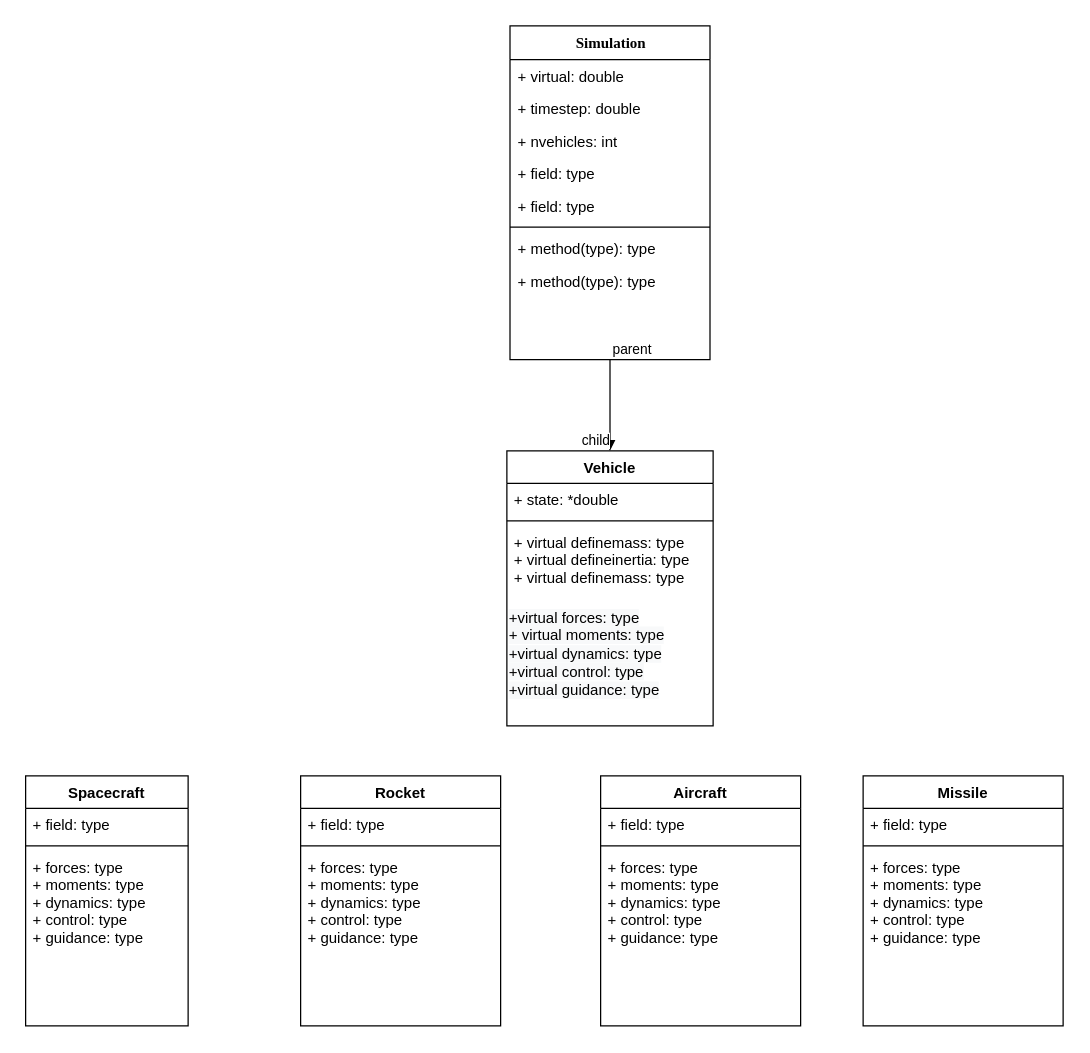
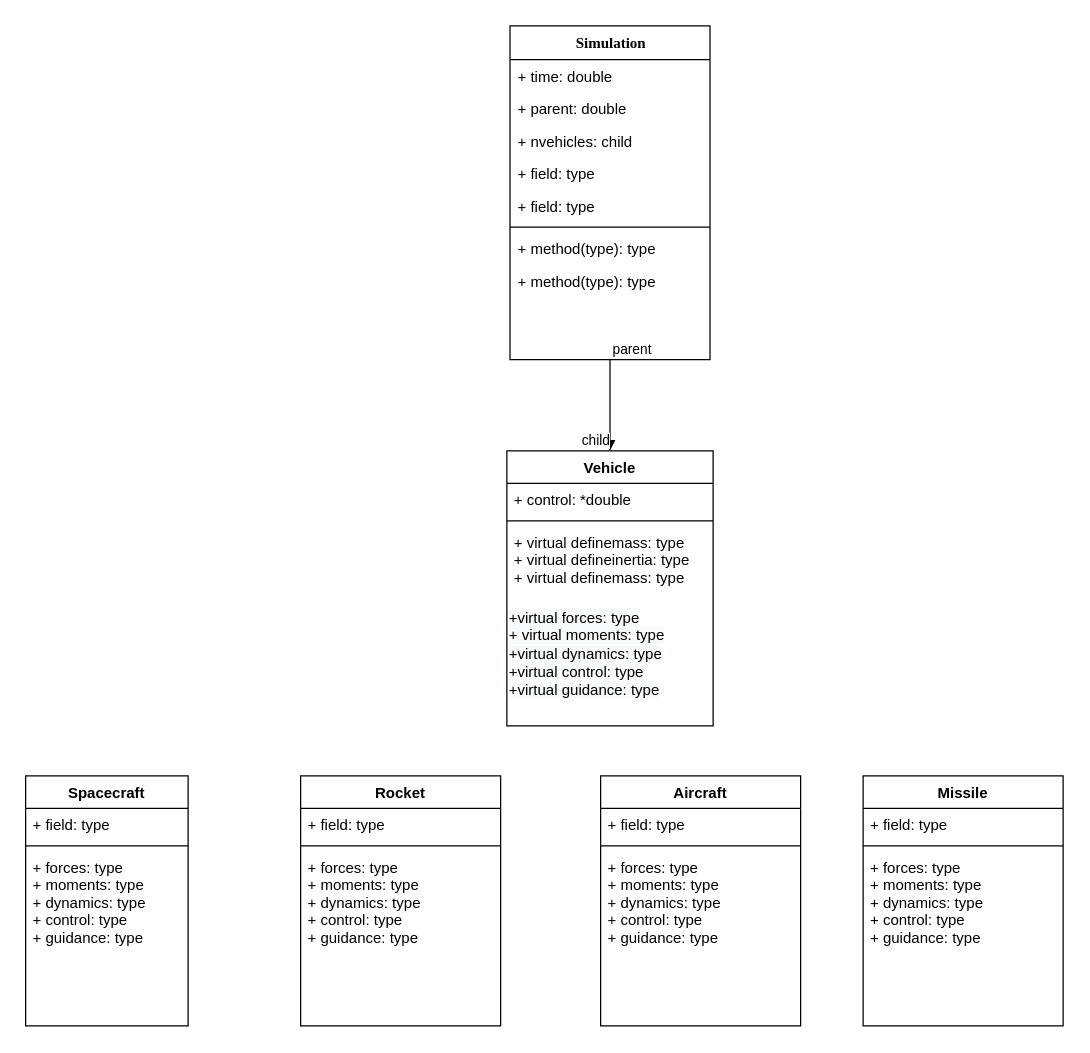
(578, 77) -> (567, 77)
(584, 110) -> (578, 110)
(574, 142) -> (580, 142)
(573, 500) -> (580, 500)
